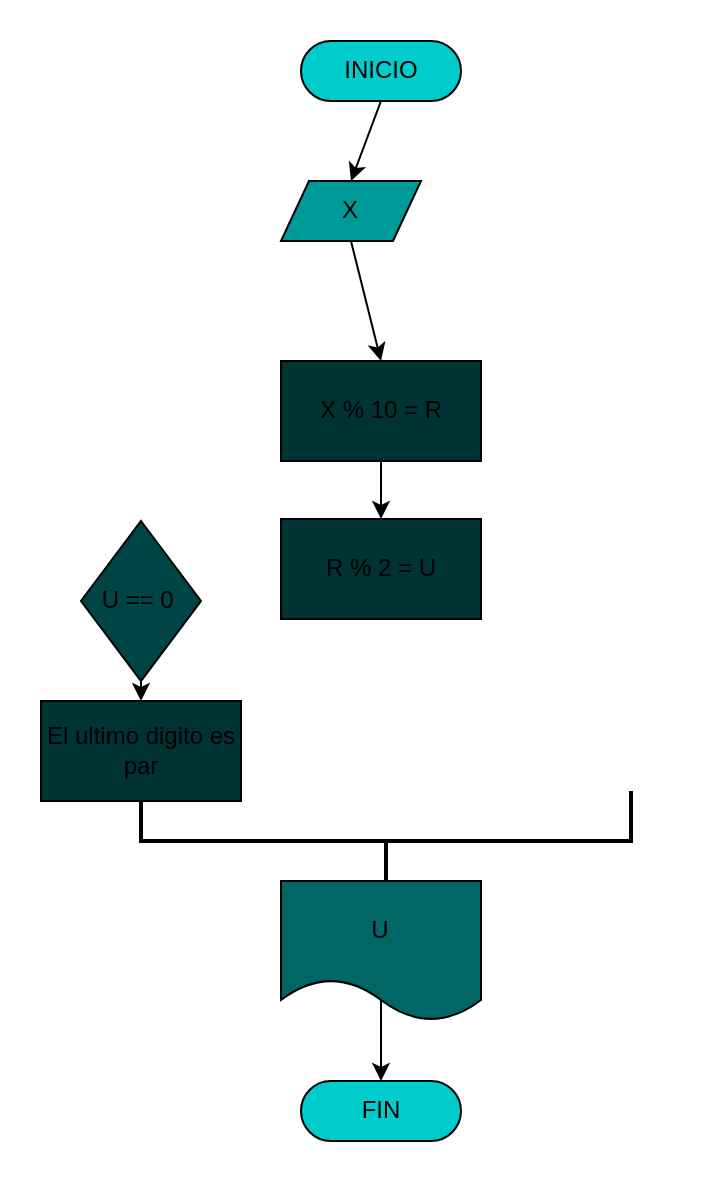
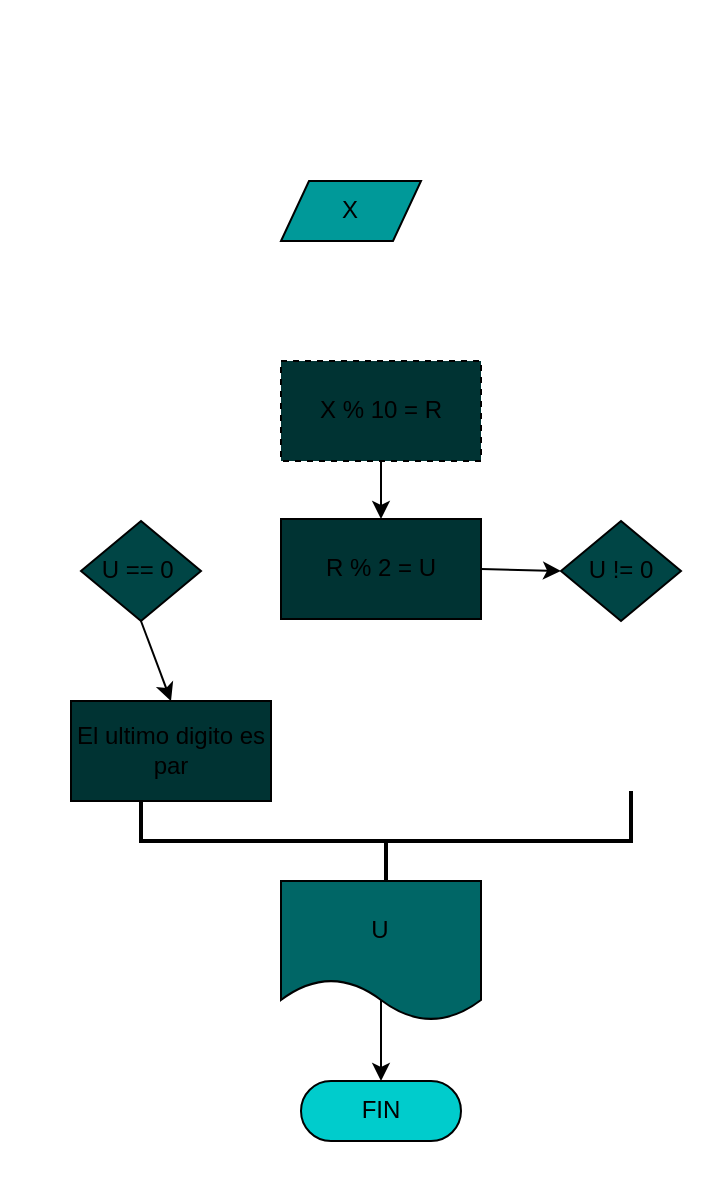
(381, 71) -> none
(368, 135) -> none
(364, 295) -> none
(381, 411) -> (381, 411)
none -> (514, 570)
none -> (621, 571)
(141, 601) -> (141, 571)
(141, 751) -> (171, 751)
